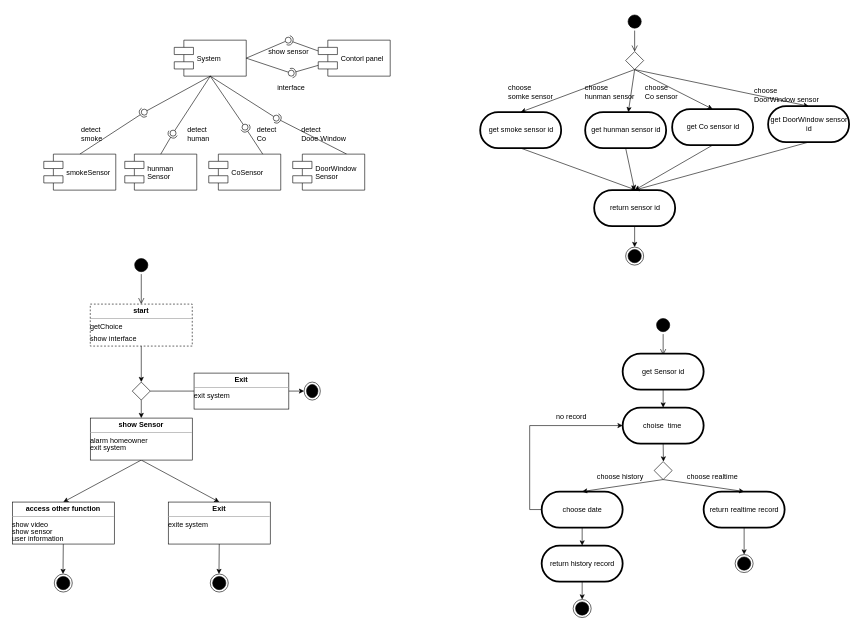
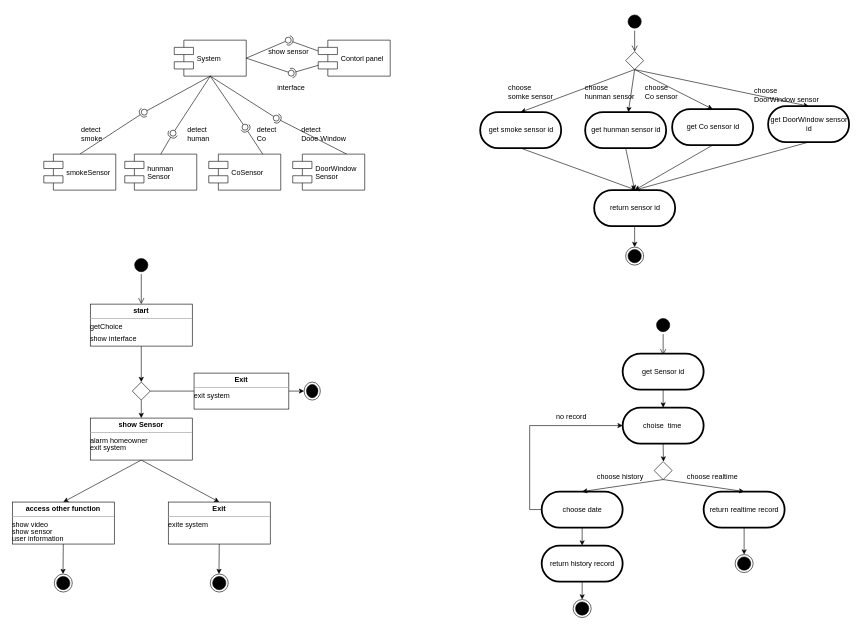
(141, 325) -> (141, 325)
